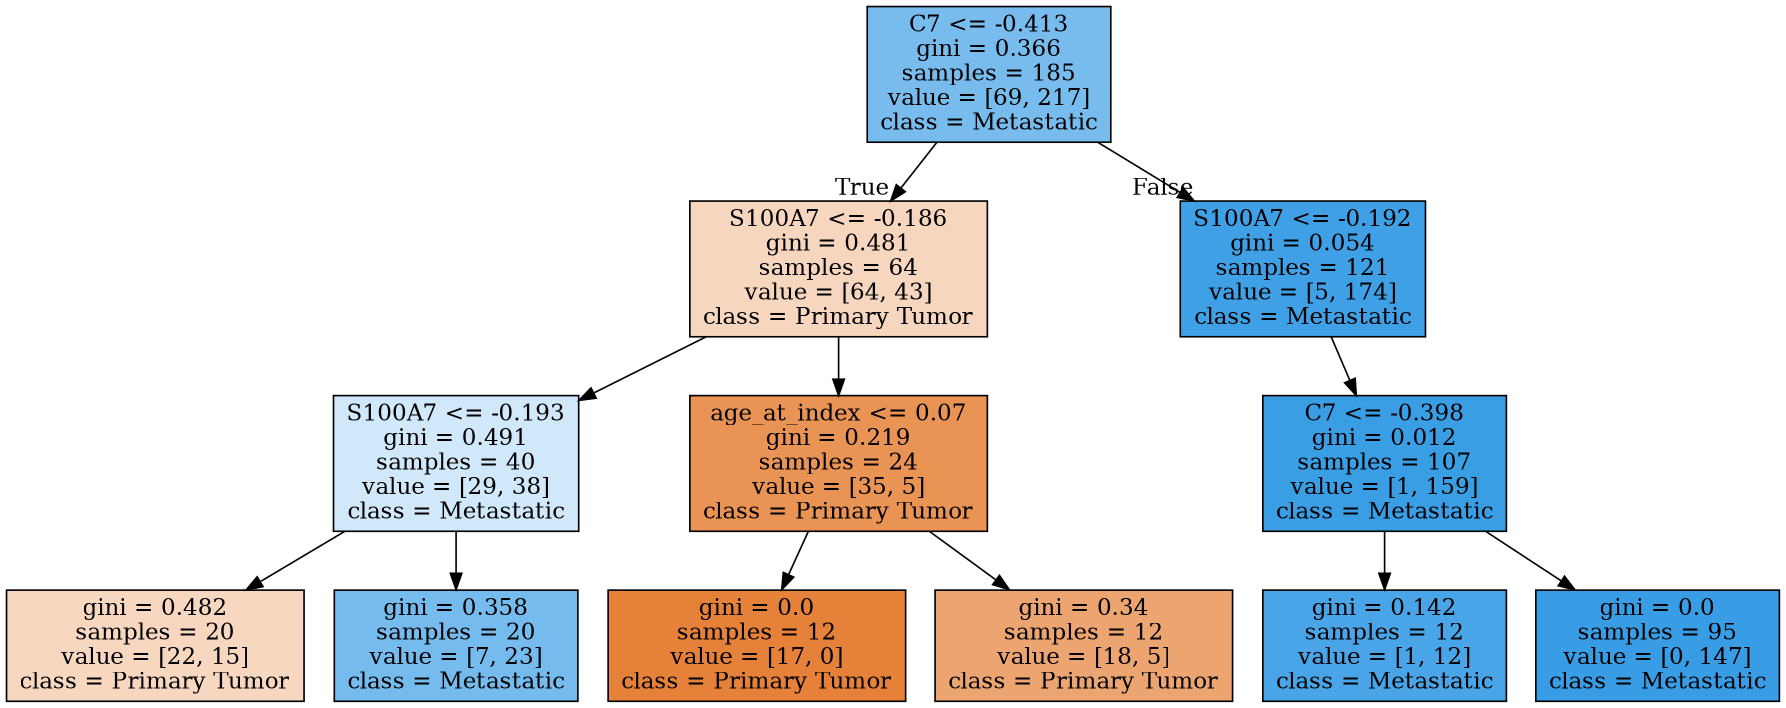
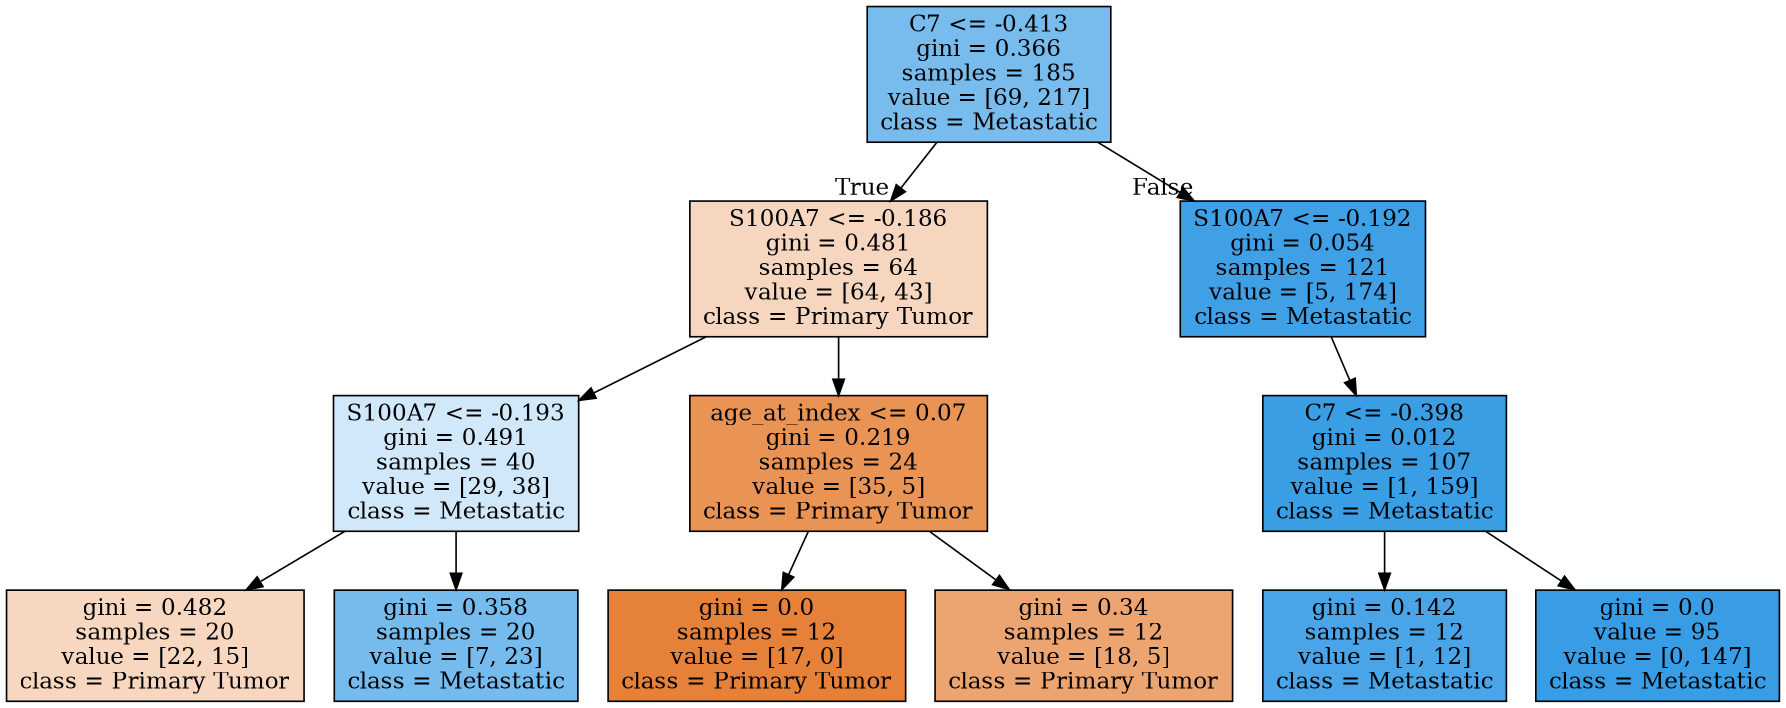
(1658, 646) -> (1658, 646)
